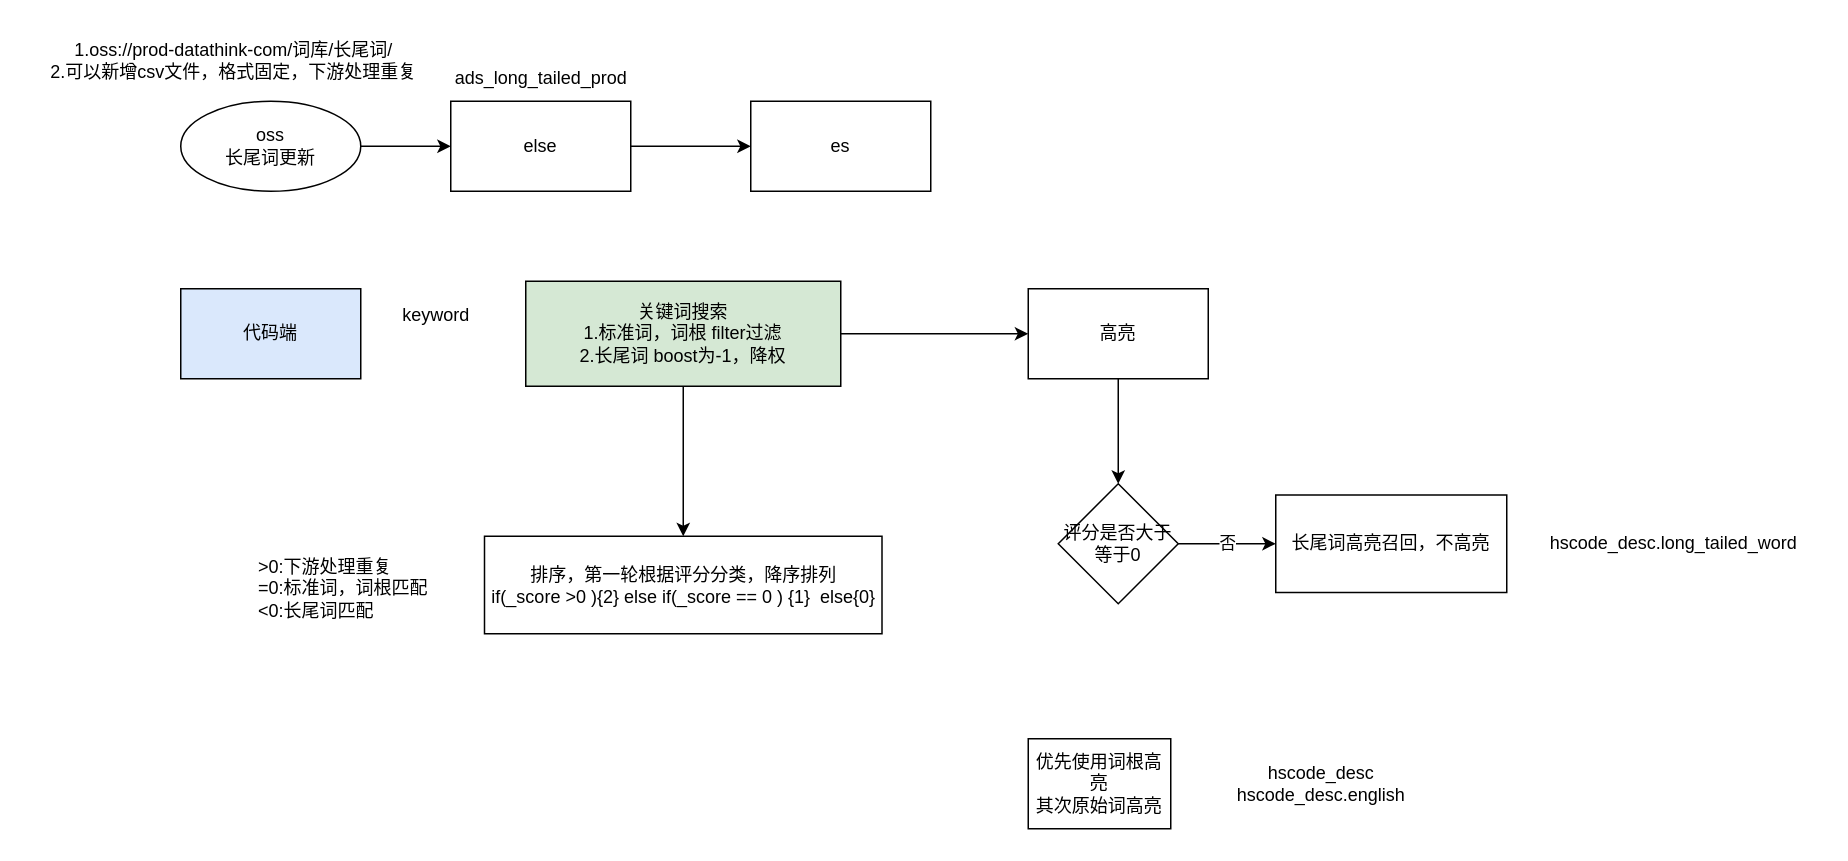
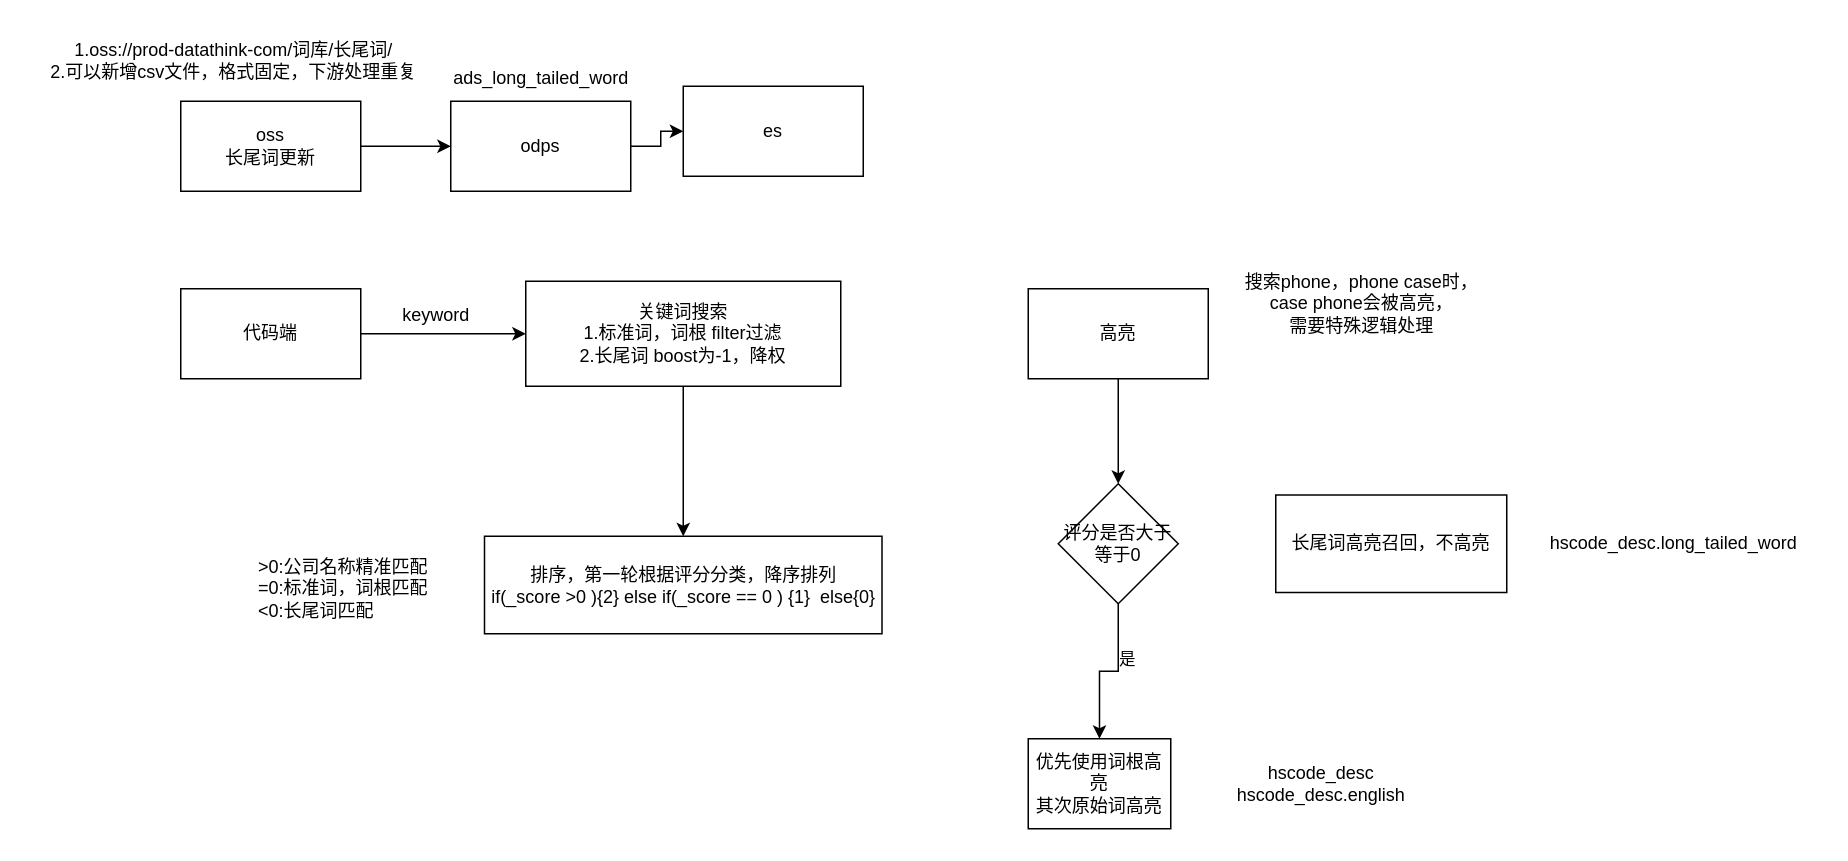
(542, 79) -> (542, 79)
(271, 146) -> (271, 146)
(541, 146) -> (541, 146)
(841, 146) -> (773, 131)
none -> (1361, 304)
(271, 334) -> (271, 334)
none -> (438, 334)
(683, 334) -> (683, 334)
(929, 334) -> none
(1222, 544) -> none
(344, 589) -> (344, 589)
none -> (1114, 671)
